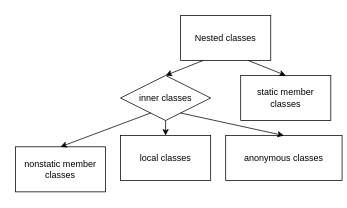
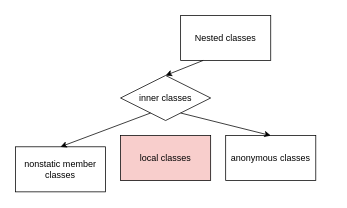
(264, 67) -> none
(285, 98) -> none
(165, 125) -> none
(165, 158) -> (165, 158)
(284, 158) -> (270, 158)
